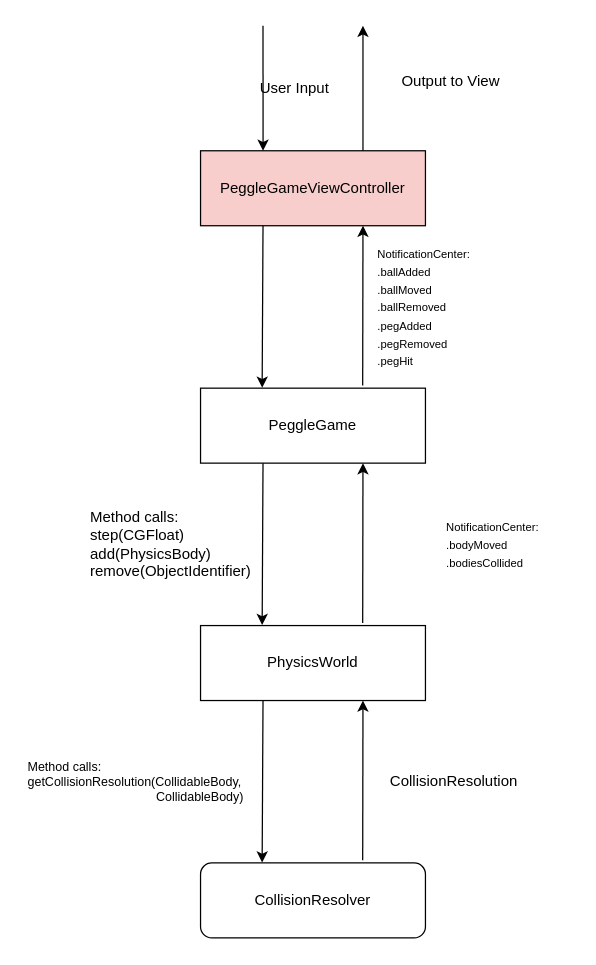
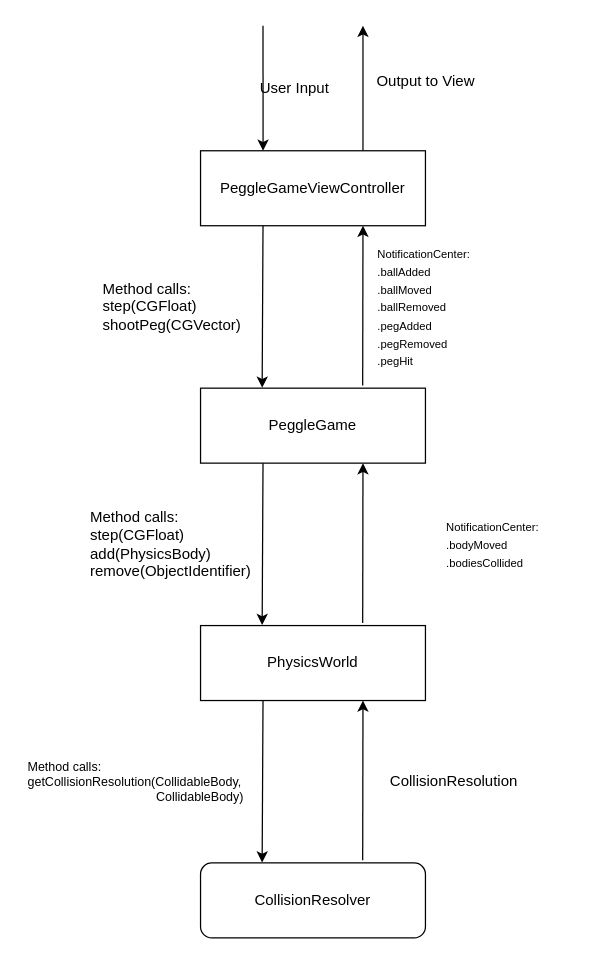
(451, 82) -> (426, 82)
(313, 188) -> (313, 188)
none -> (182, 307)
